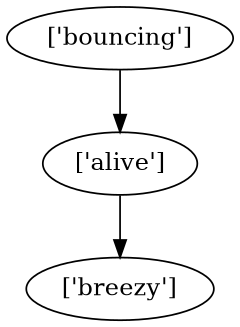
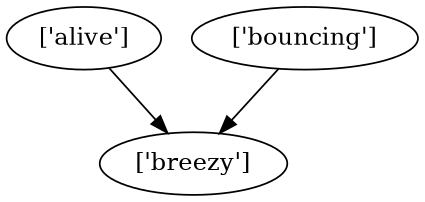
(120, 92) -> (255, 95)
